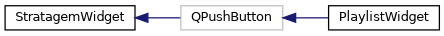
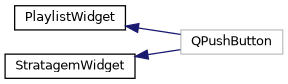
(312, 18) -> (160, 31)
